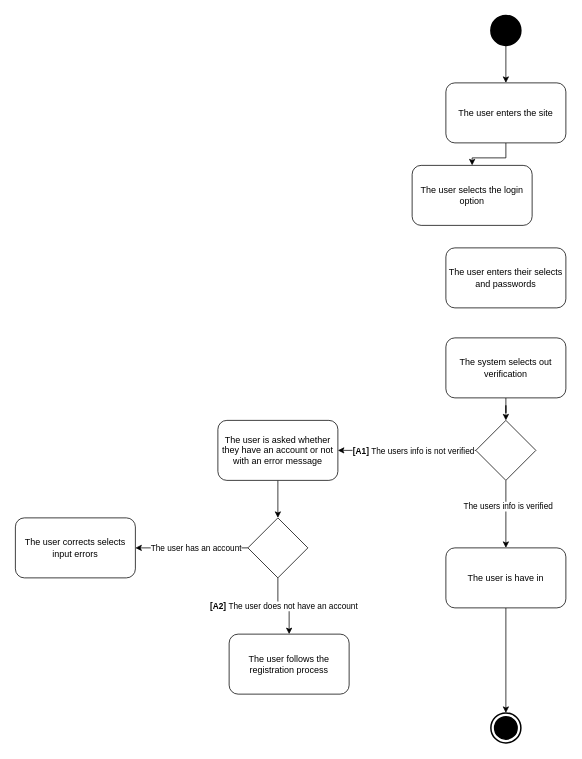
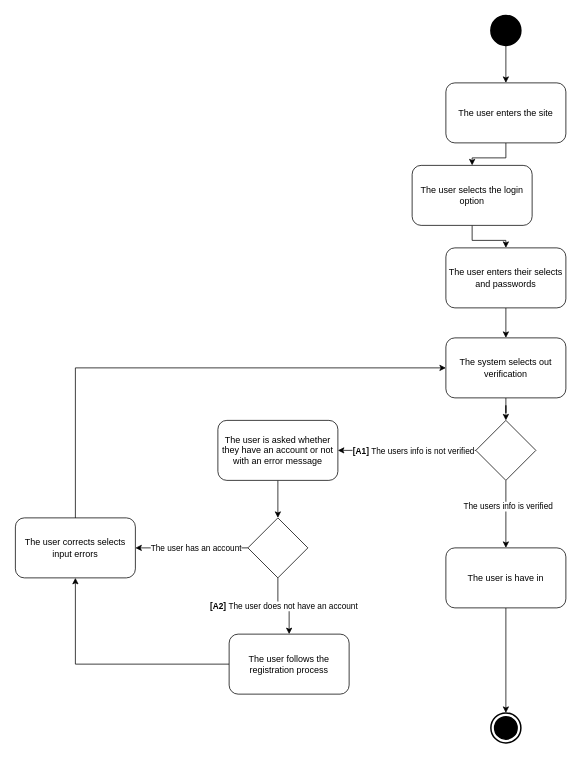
none -> (488, 240)
none -> (506, 331)
none -> (75, 442)
none -> (75, 625)
